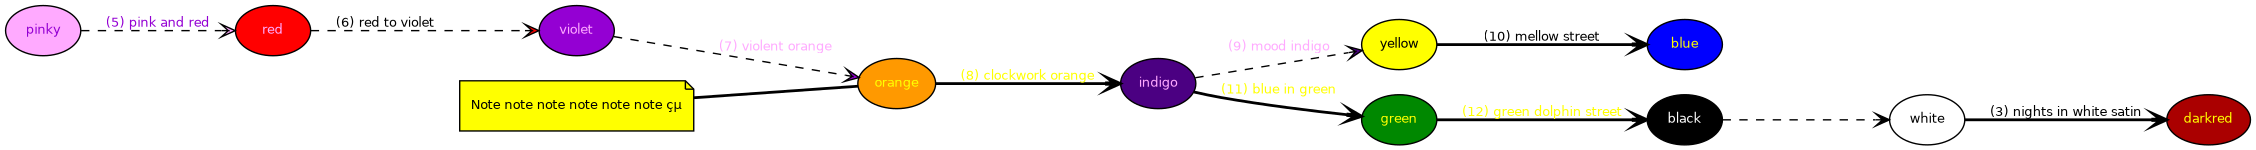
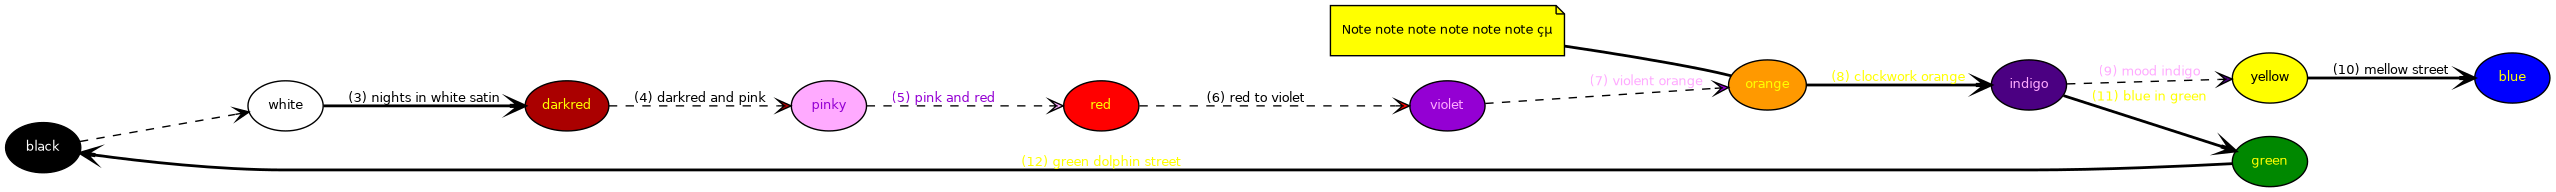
(273, 31) -> (1101, 106)
none -> (693, 106)
